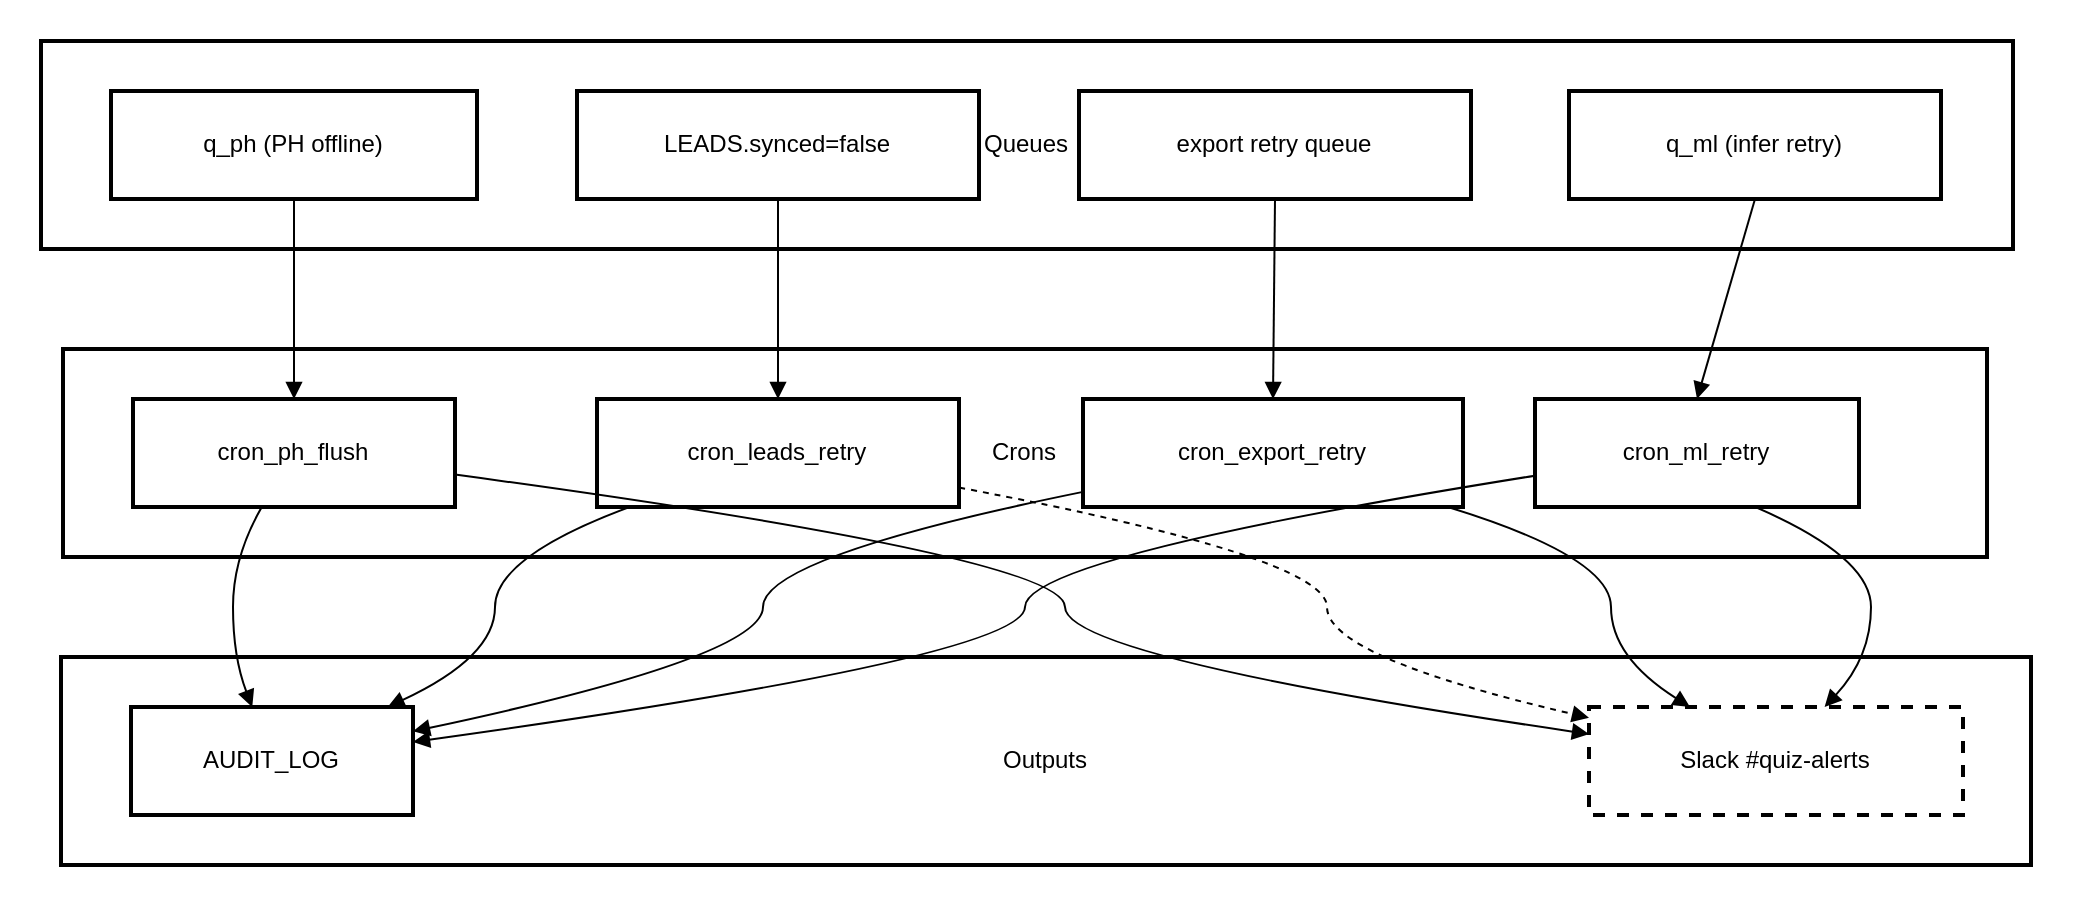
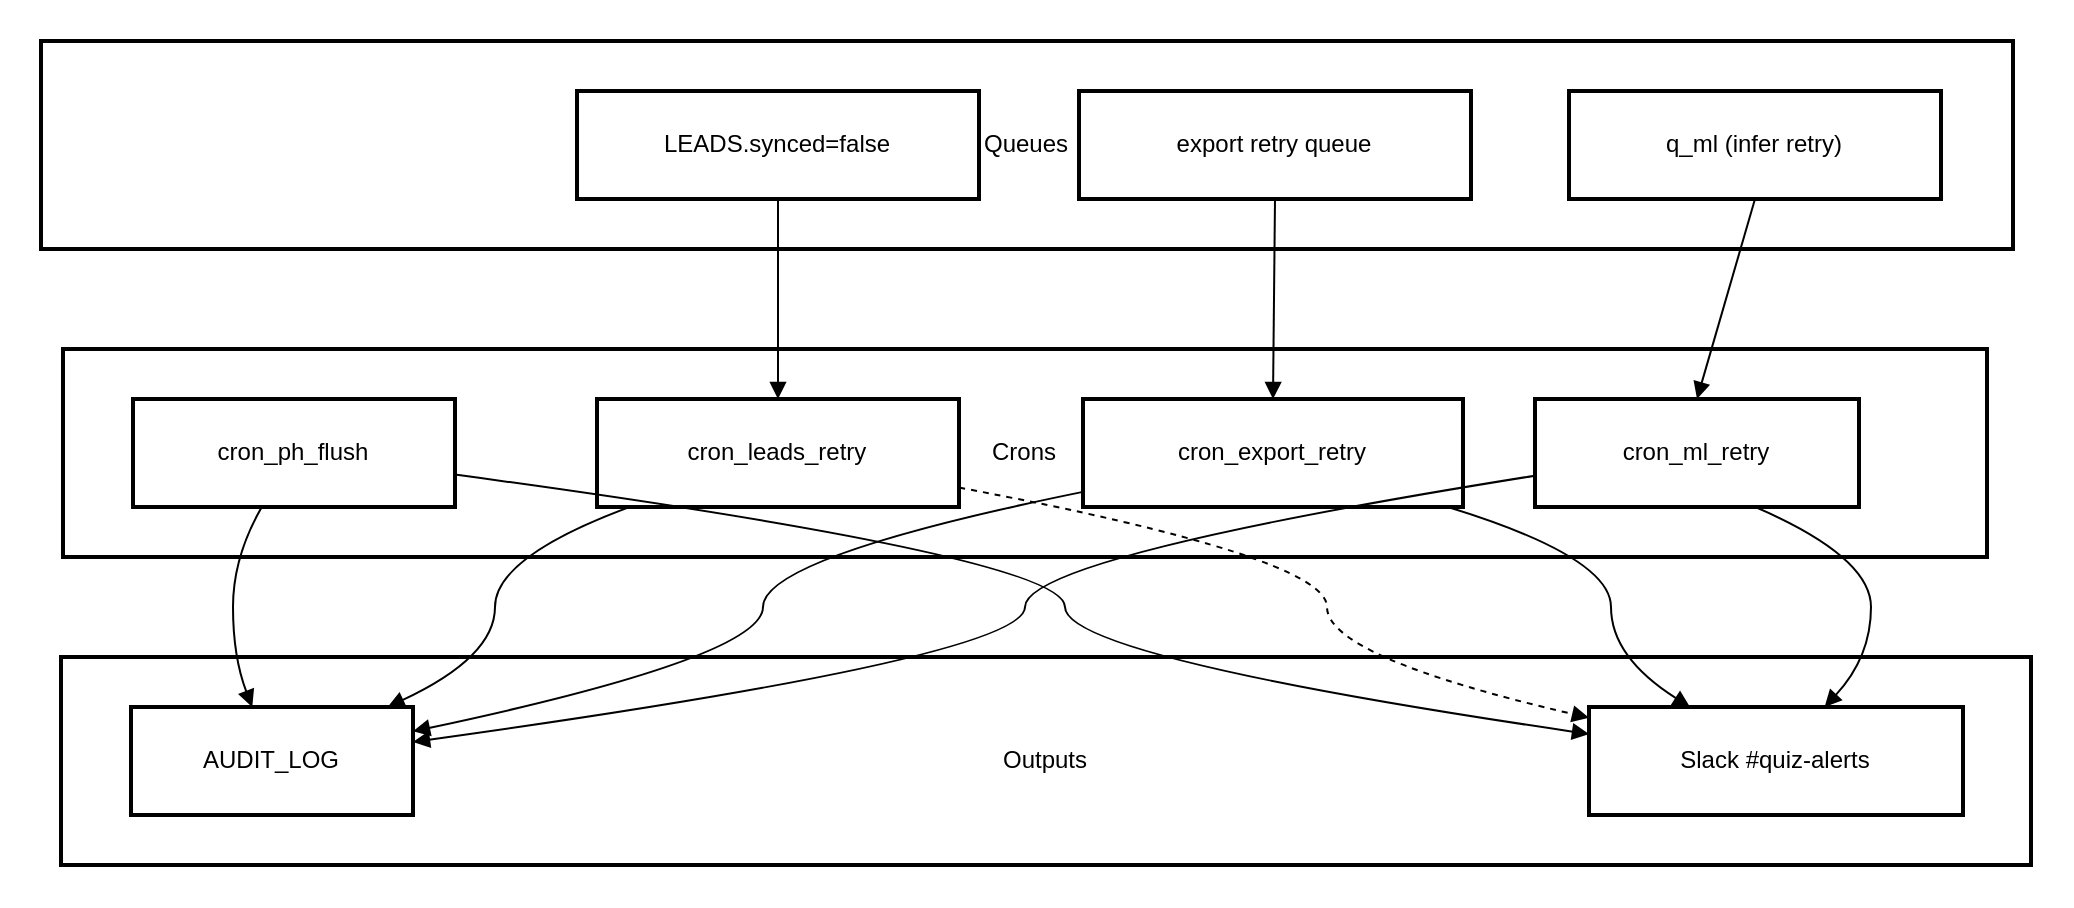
(294, 145) -> none
(294, 292) -> none
(1776, 761) -> (1776, 761)
